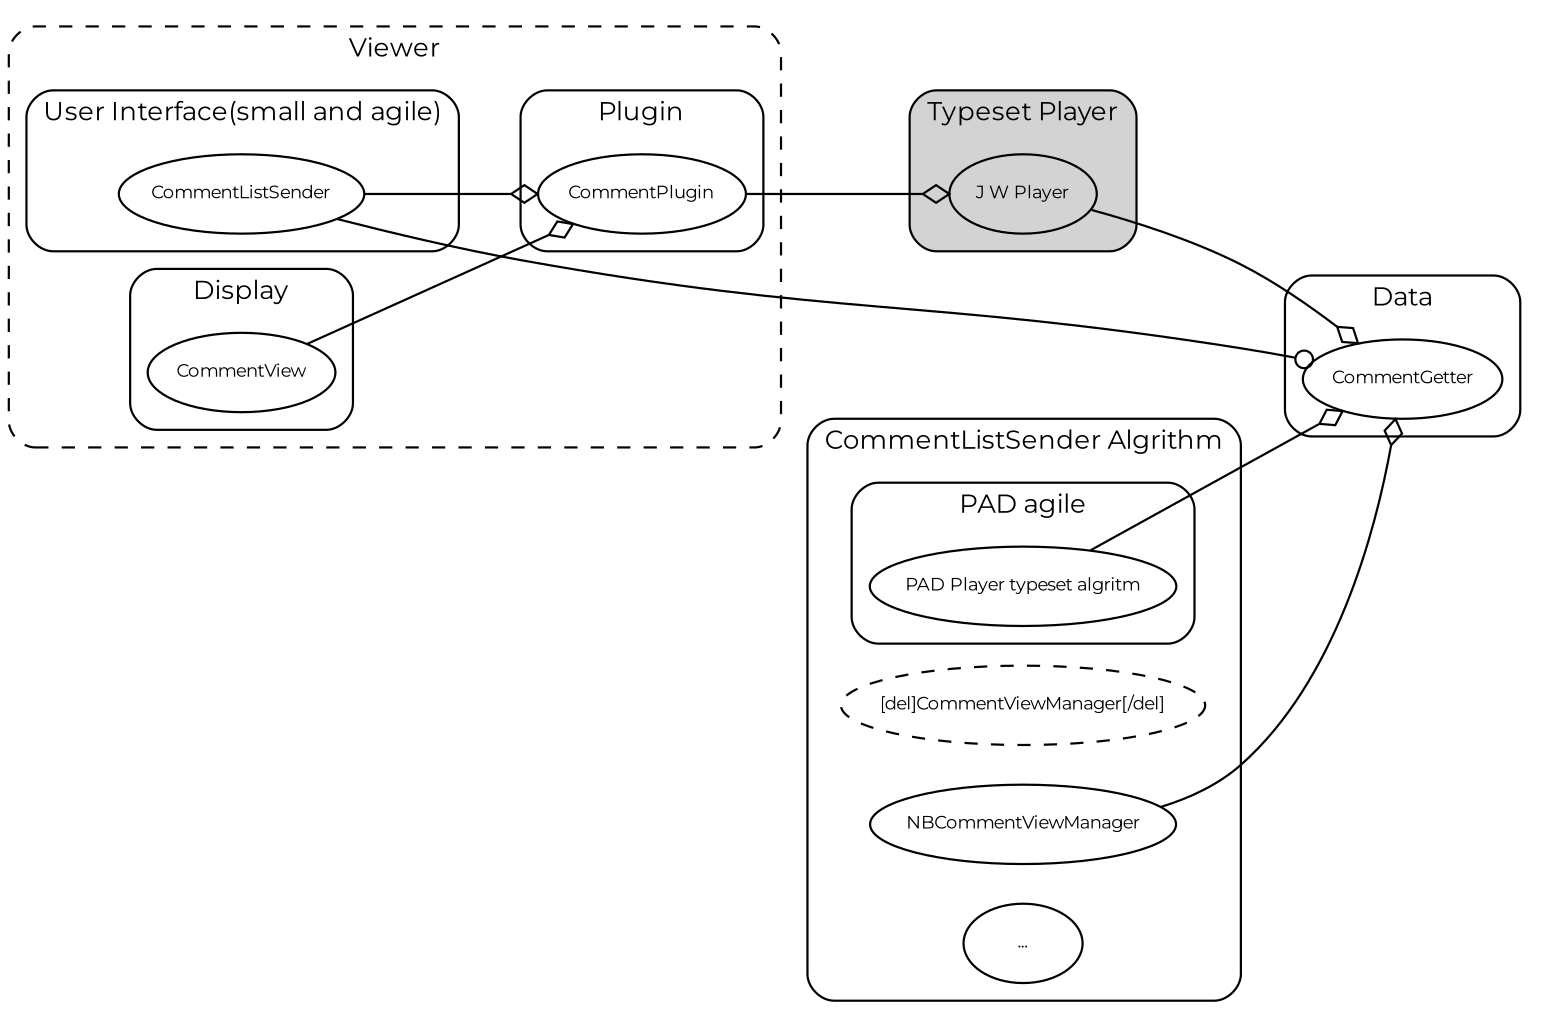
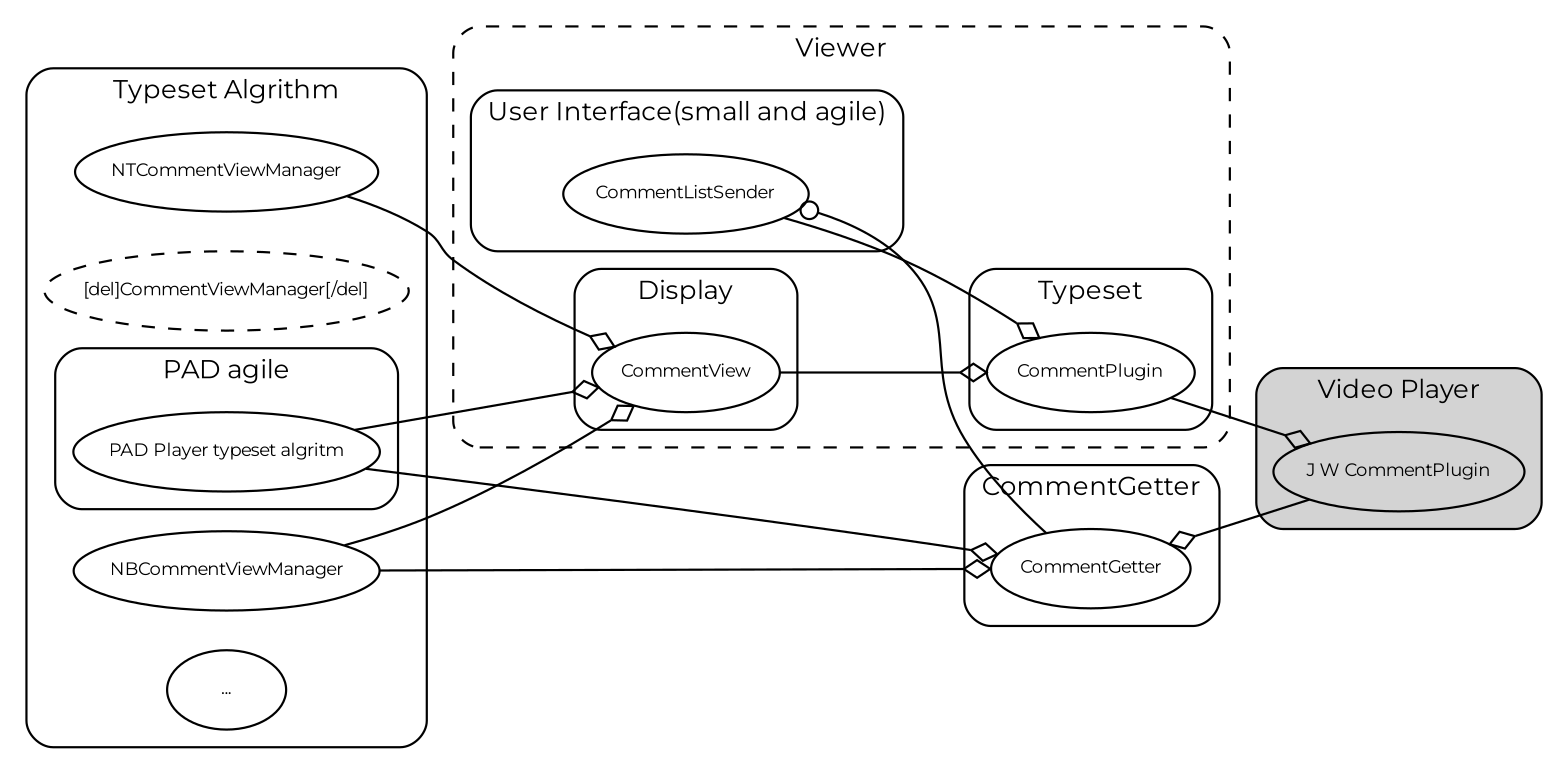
(642, 114) -> (1091, 292)
(1023, 114) -> (1399, 391)
none -> (227, 172)
(1023, 194) -> (1399, 472)
(1403, 299) -> (1092, 488)
(814, 301) -> (940, 350)
none -> (469, 410)
(1024, 442) -> (227, 91)
none -> (475, 496)
